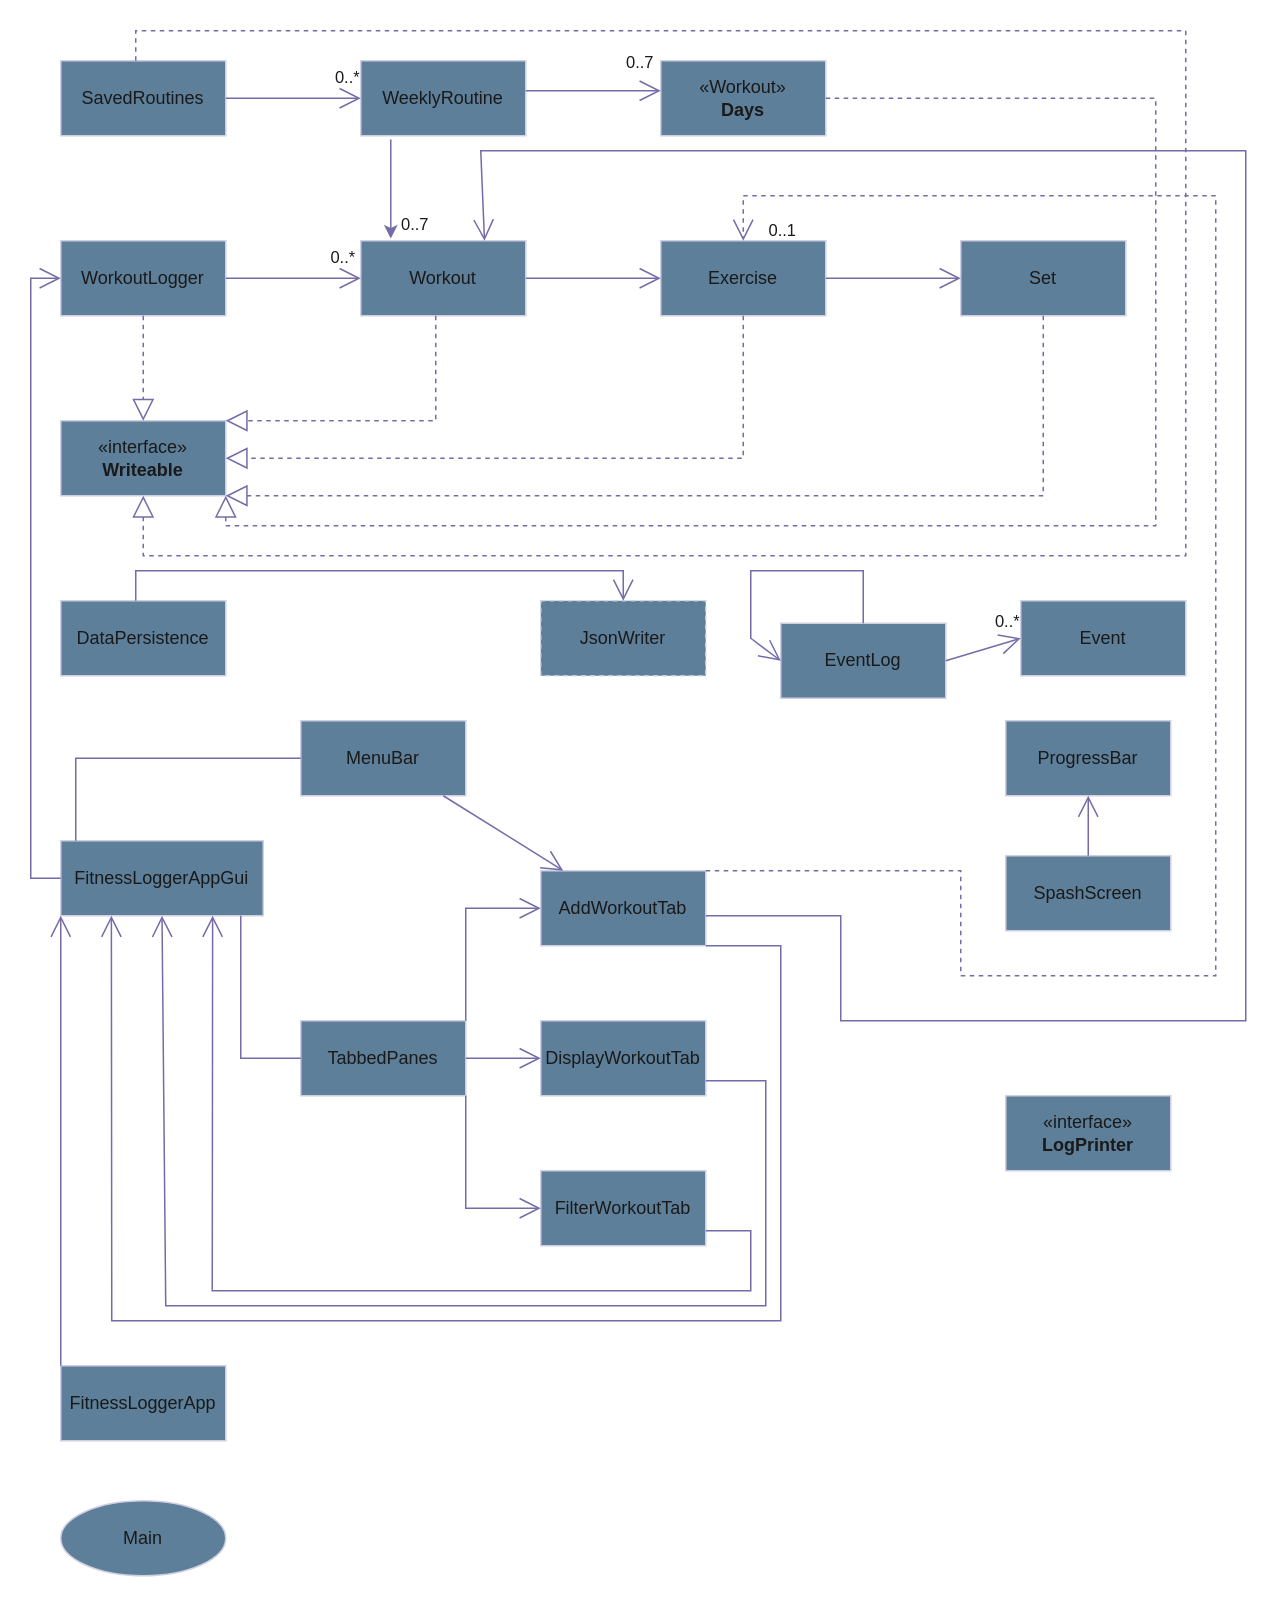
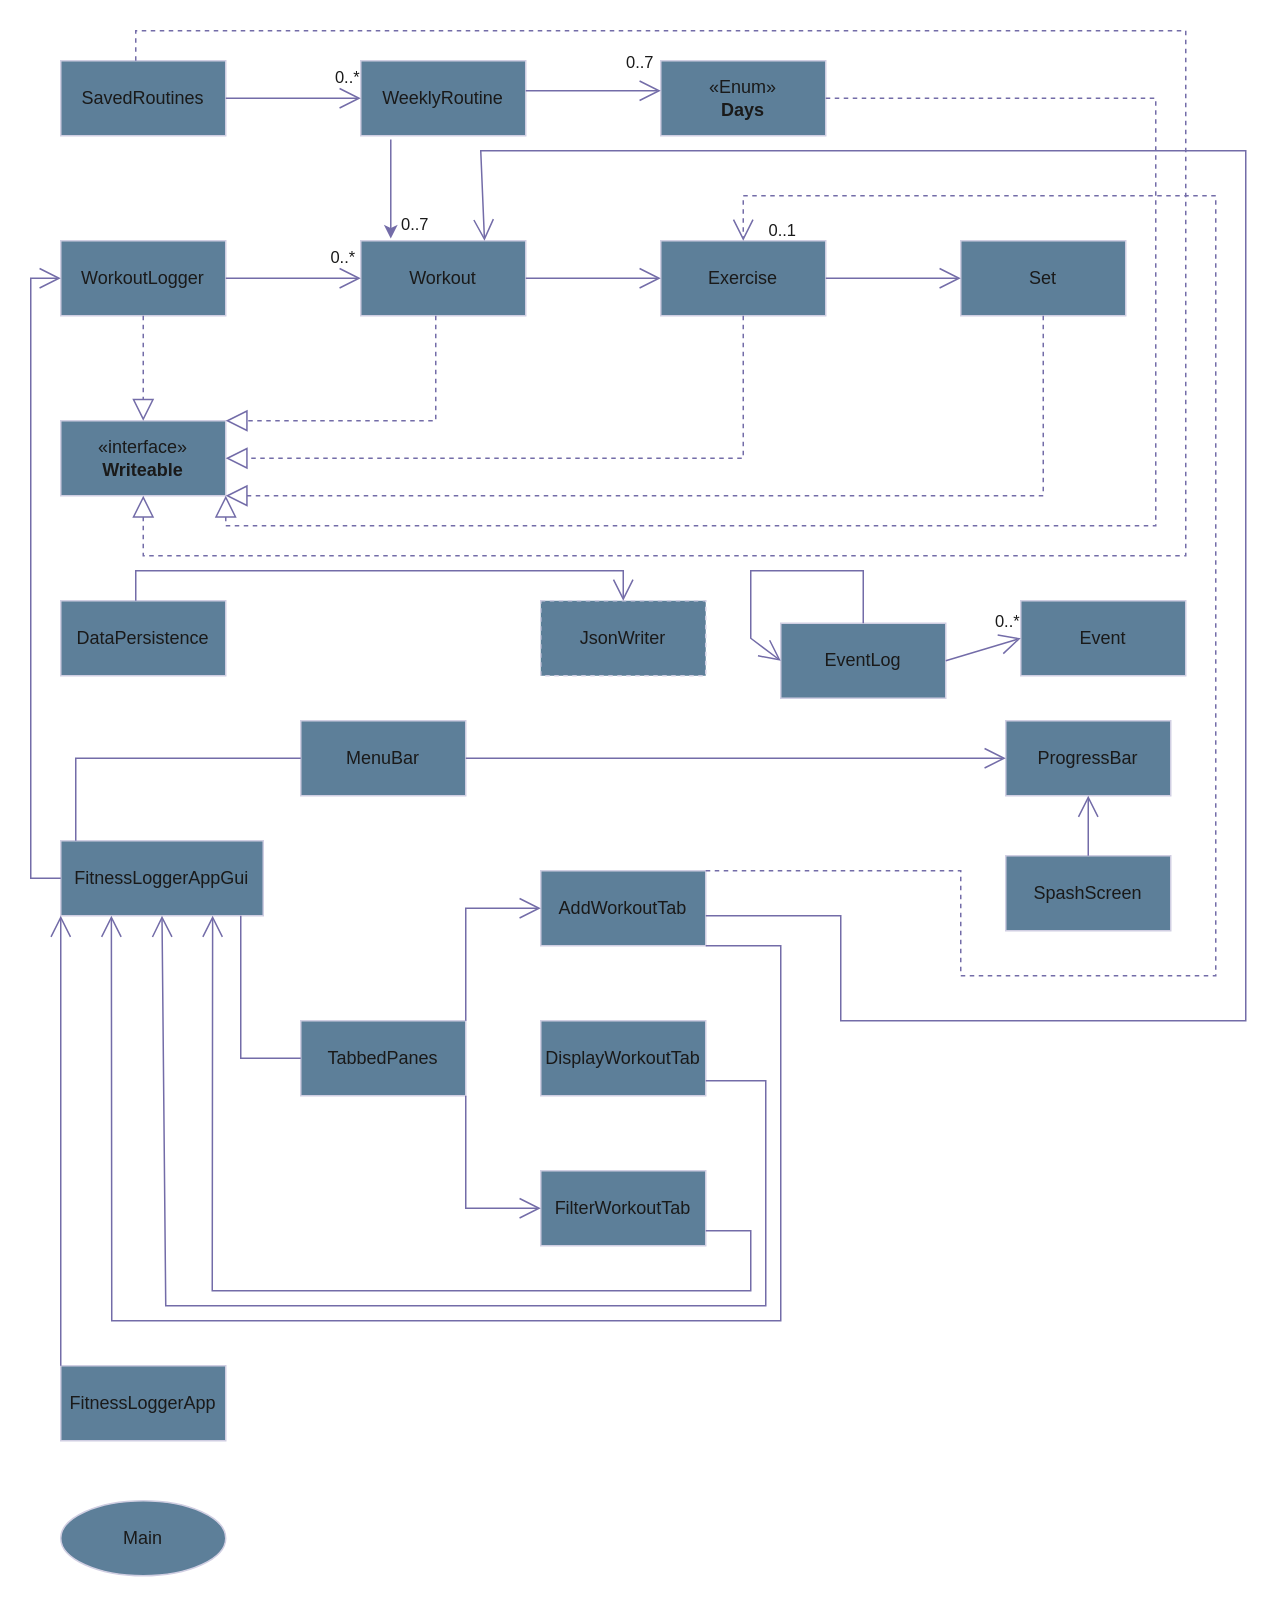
(743, 98) -> (743, 98)
(502, 832) -> (734, 758)
(501, 1058) -> none
(1088, 1133) -> none
